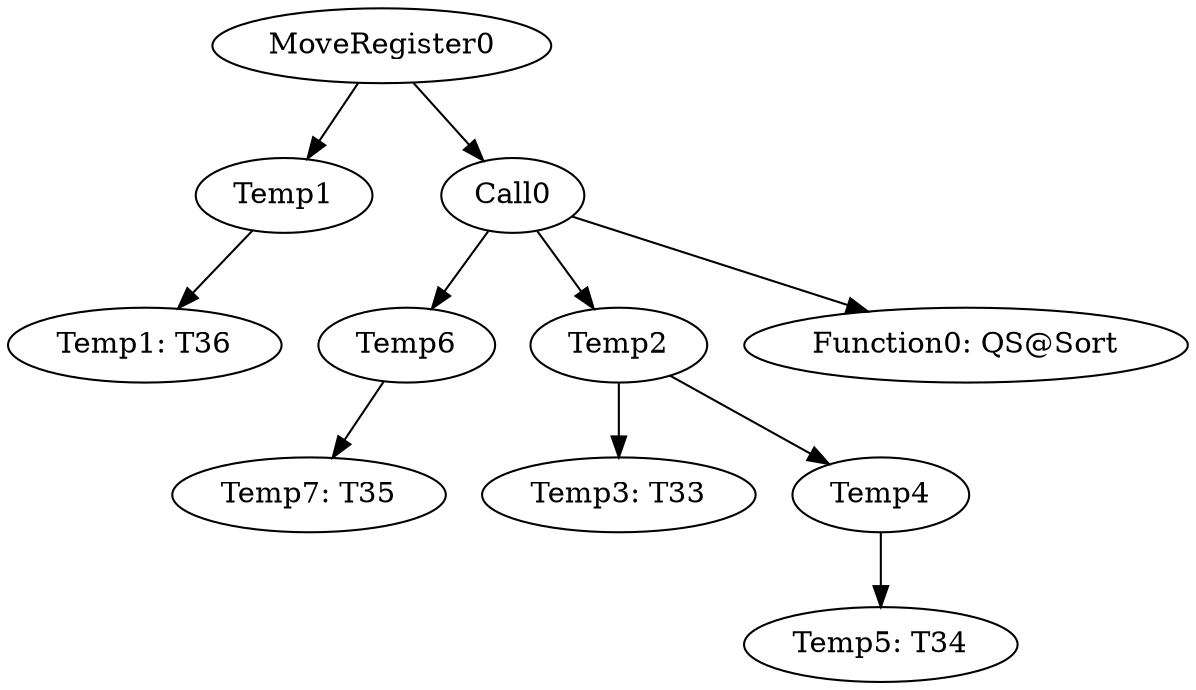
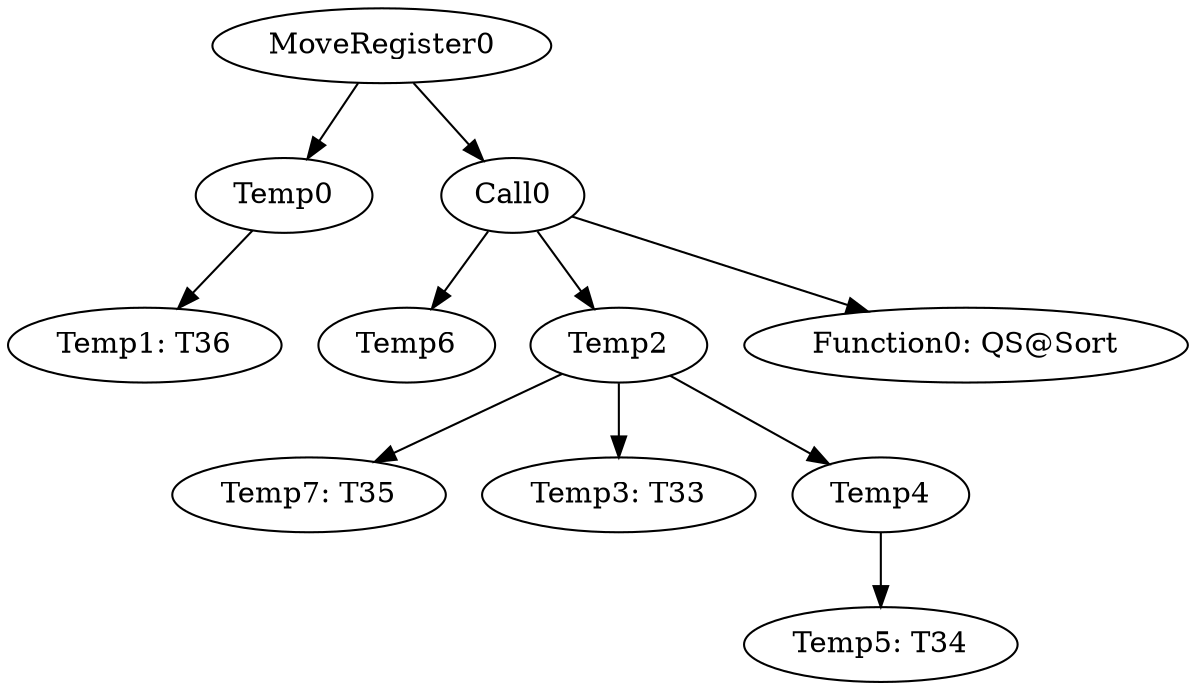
(284, 195) -> (284, 195)
(364, 411) -> (478, 413)
